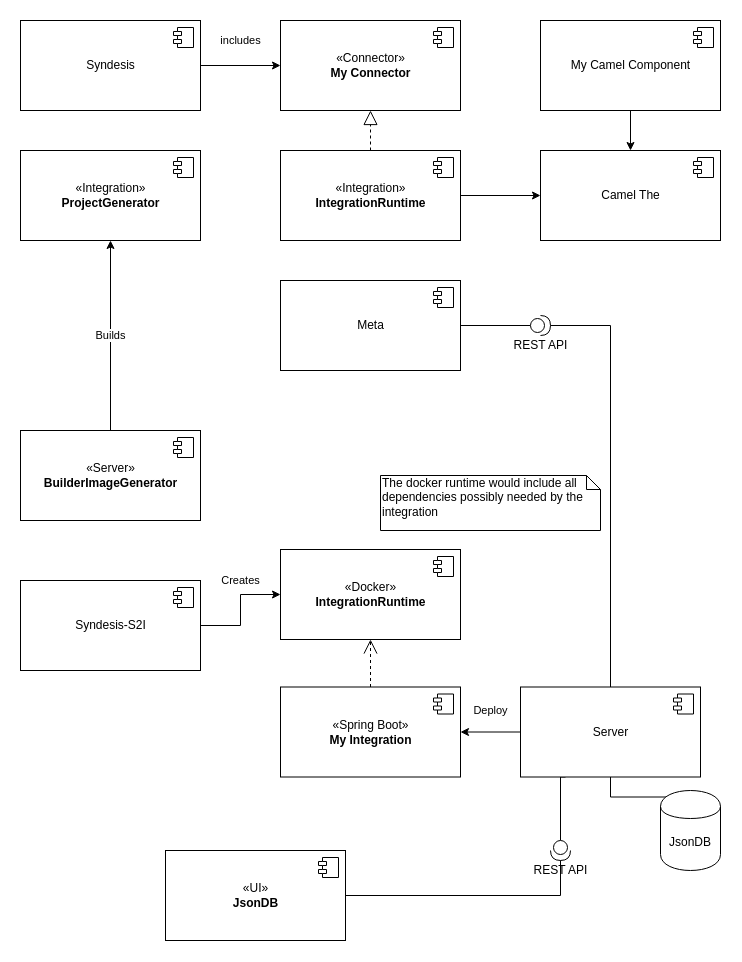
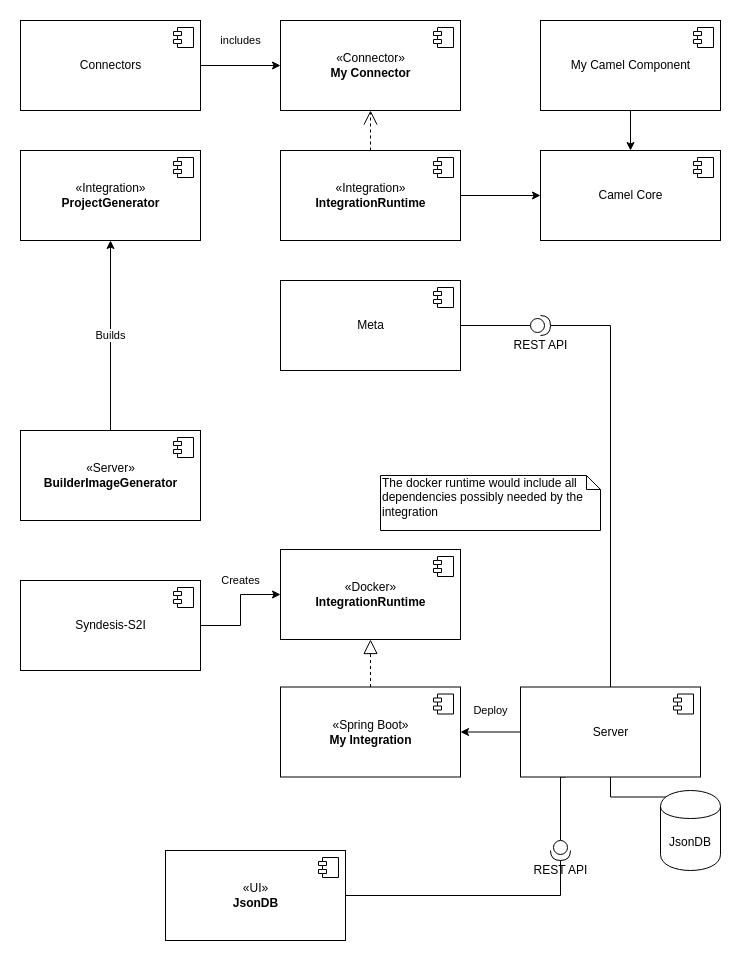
(111, 66) -> (111, 66)
(371, 126) -> (371, 120)
(631, 196) -> (631, 196)
(371, 649) -> (371, 655)
